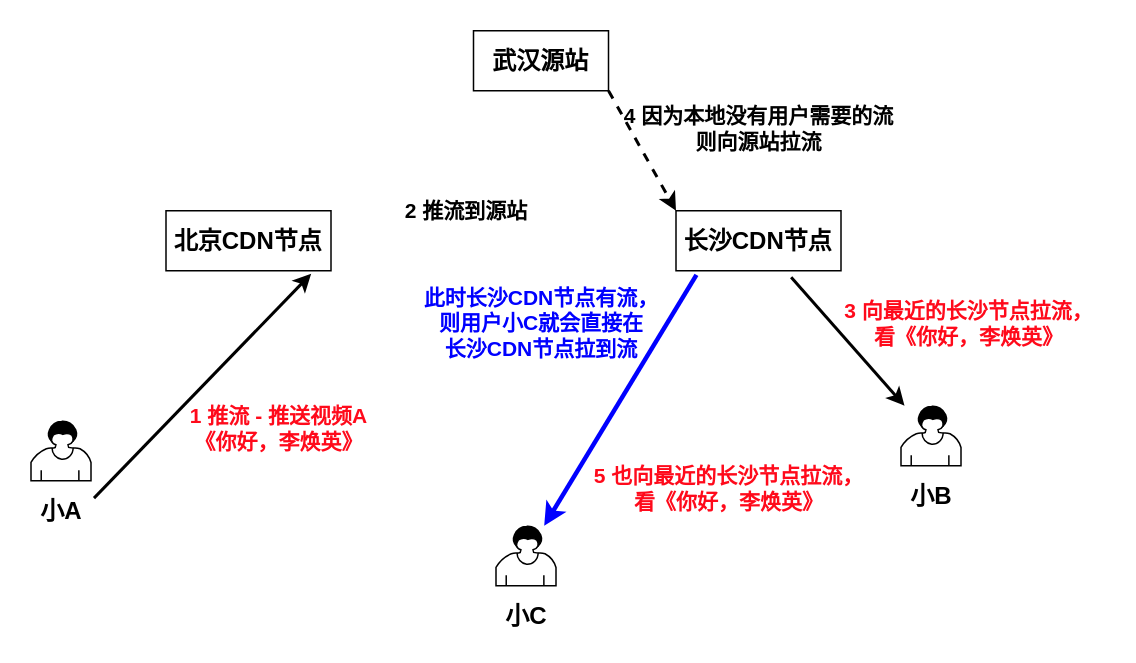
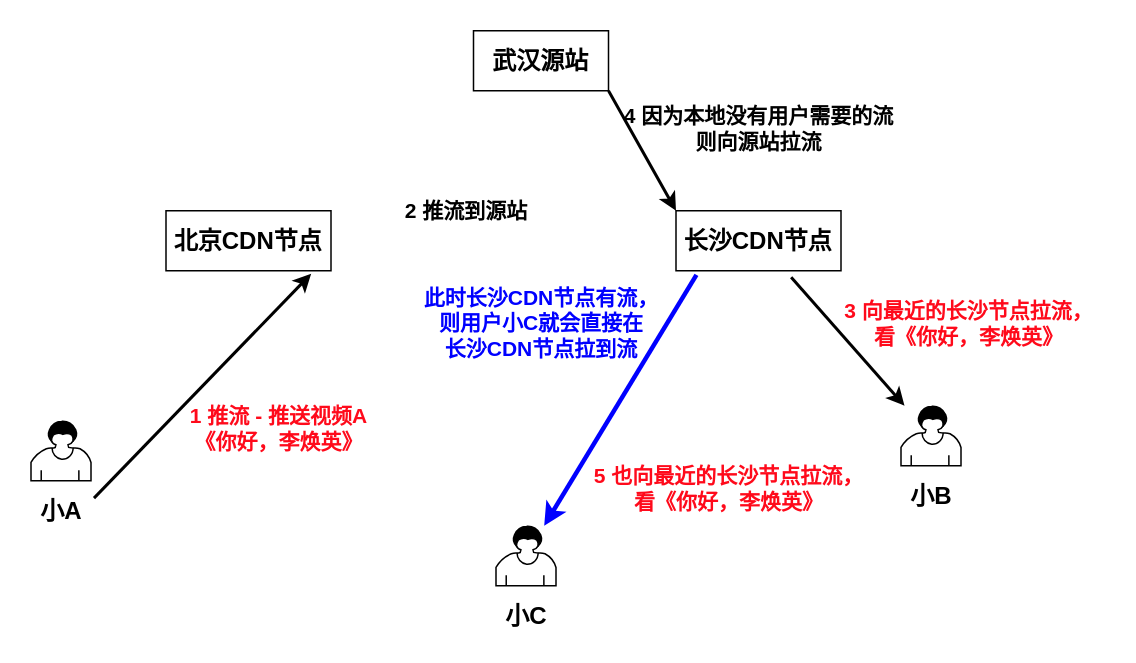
(640, 148) -> (640, 148)
